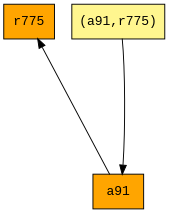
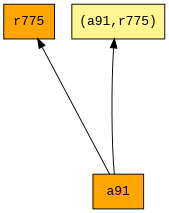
(125, 102) -> (112, 111)
